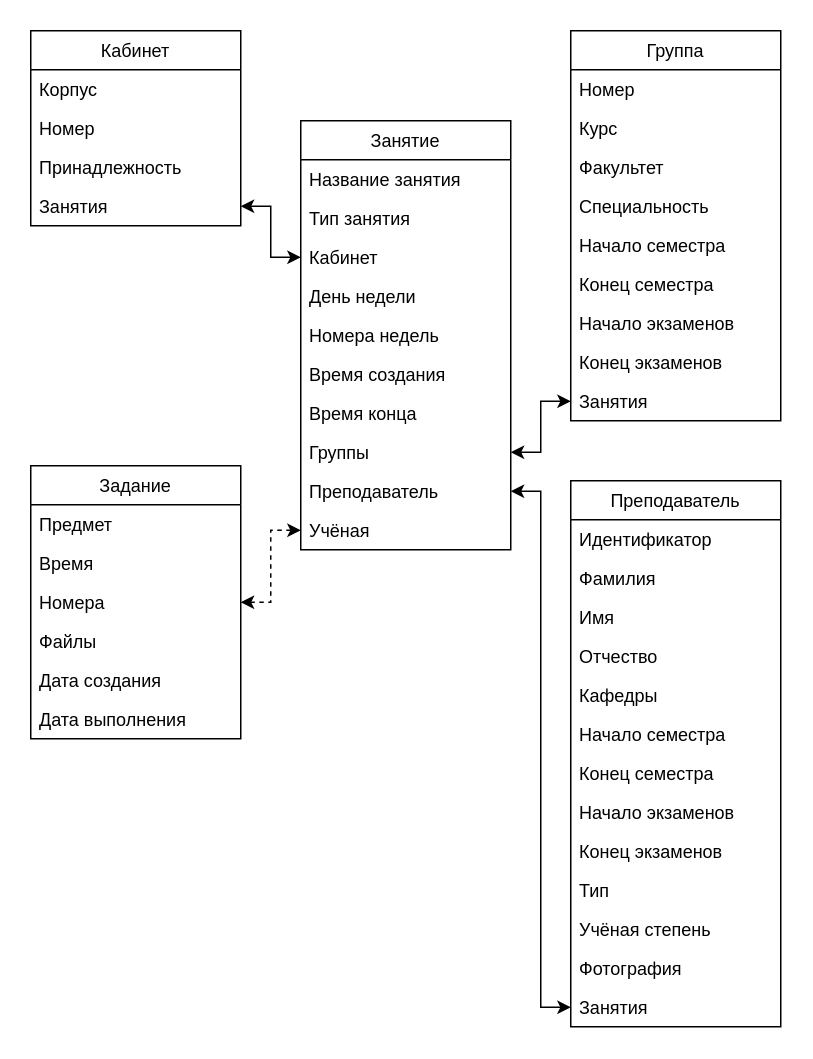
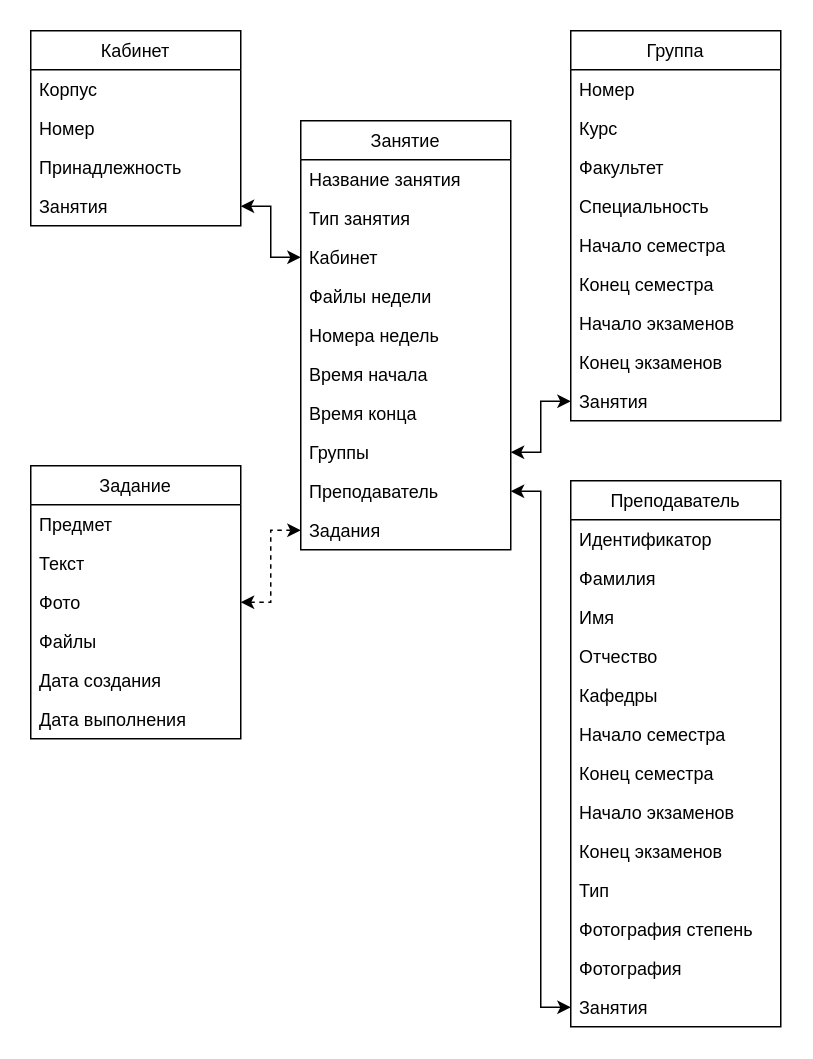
(362, 297) -> (367, 297)
(377, 375) -> (367, 375)
(339, 531) -> (344, 531)
(64, 564) -> (64, 564)
(69, 603) -> (59, 603)
(647, 930) -> (667, 930)
